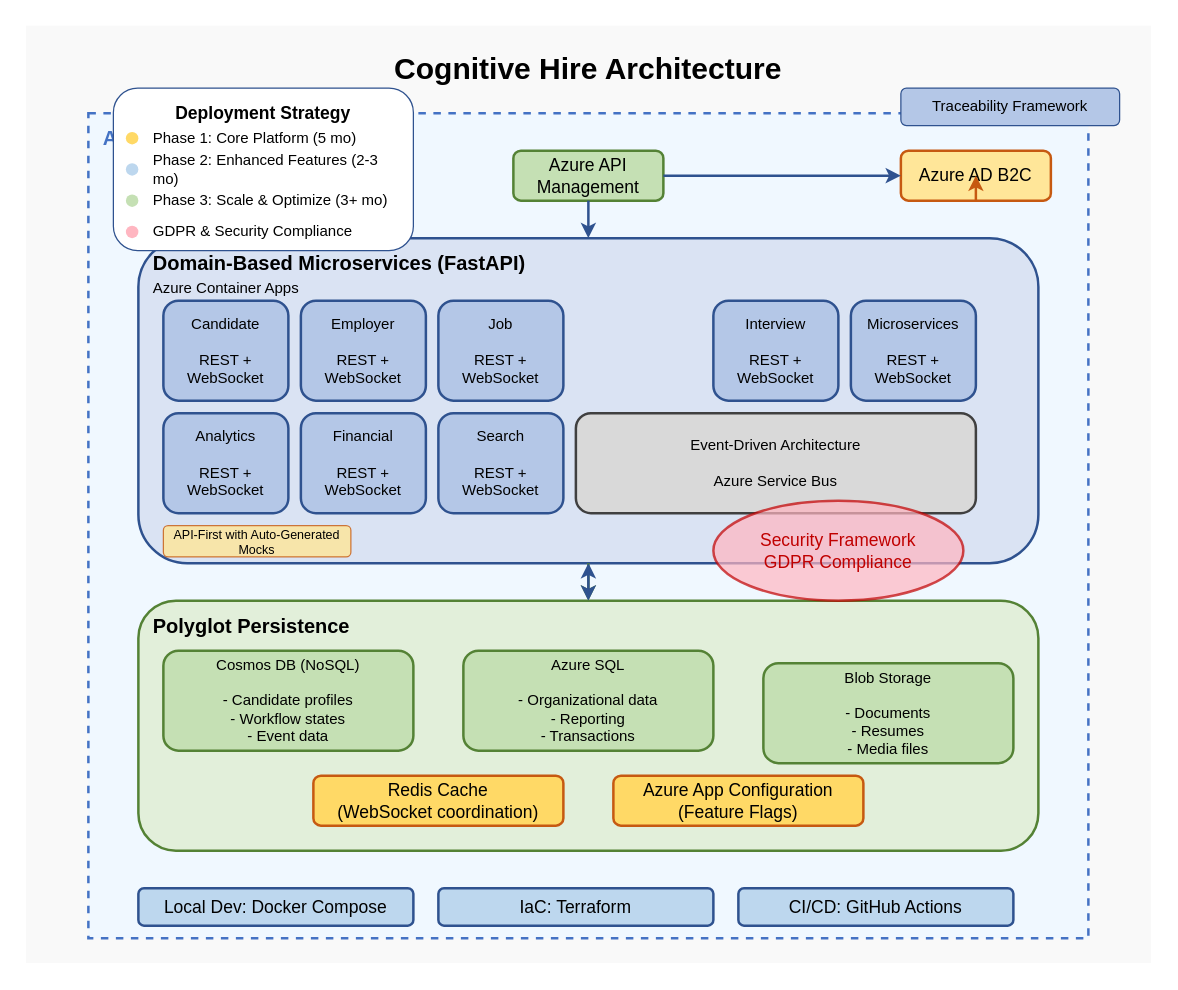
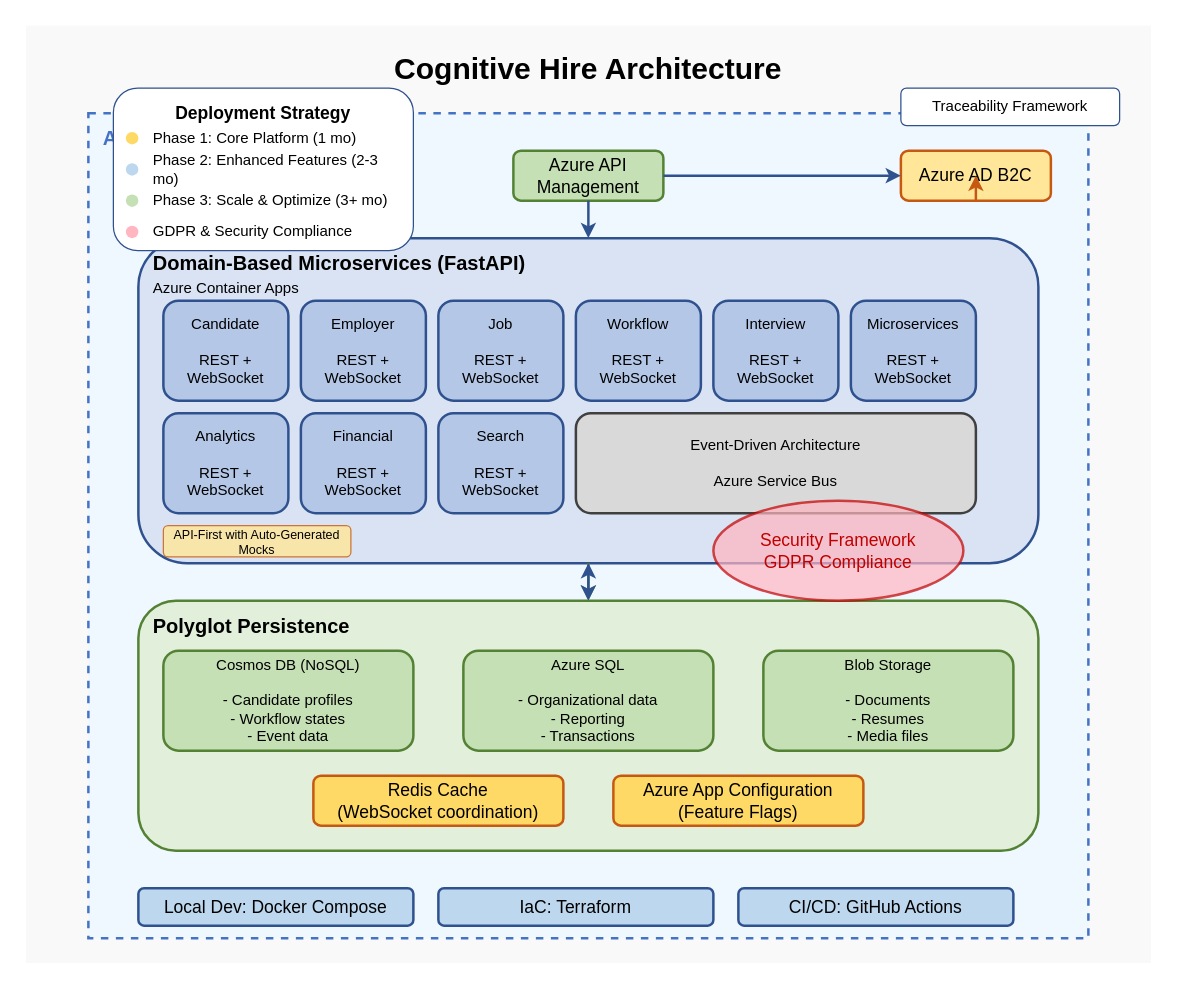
(1010, 107) -> (1010, 107)
(261, 138) -> (261, 138)
none -> (638, 351)
(888, 713) -> (888, 701)
